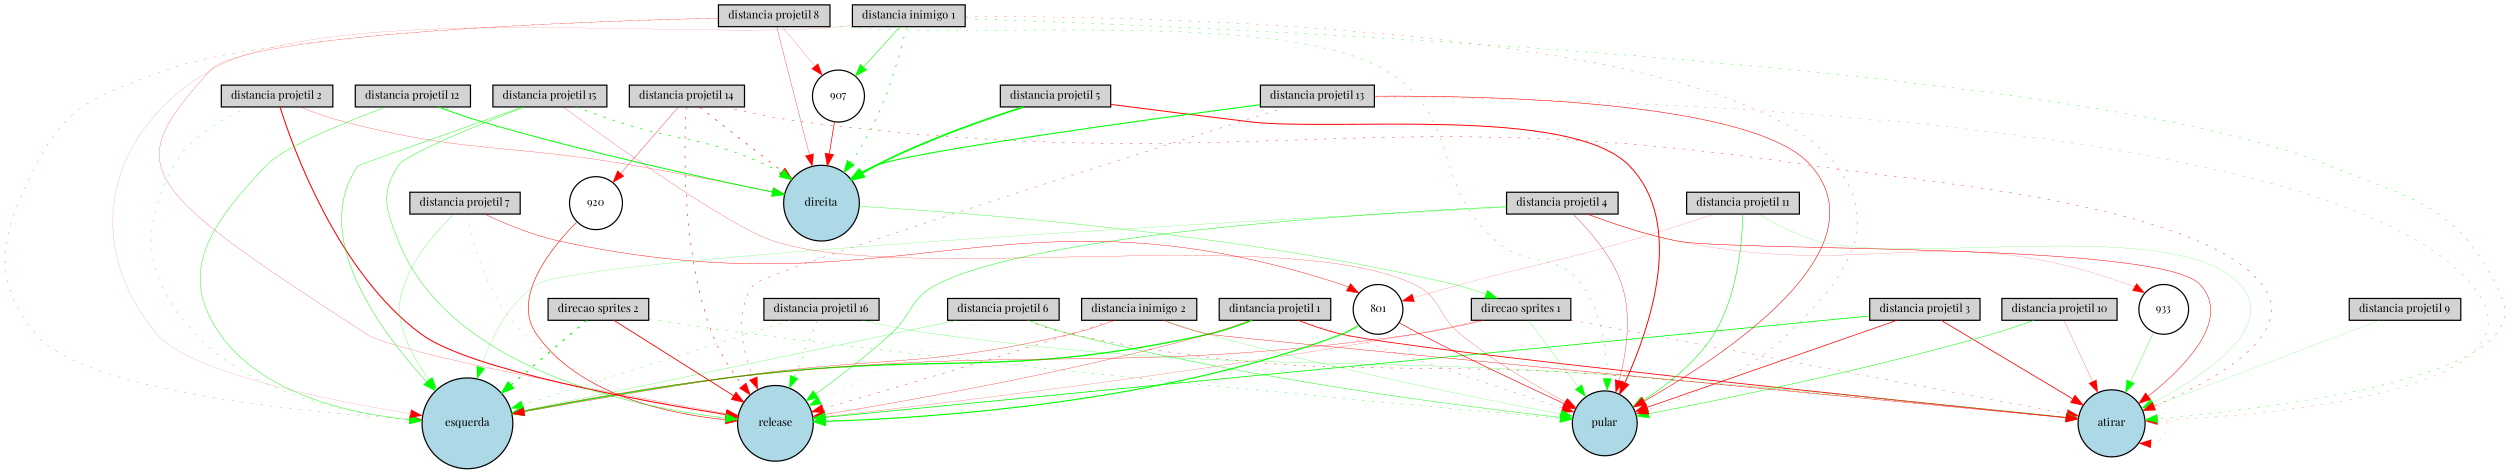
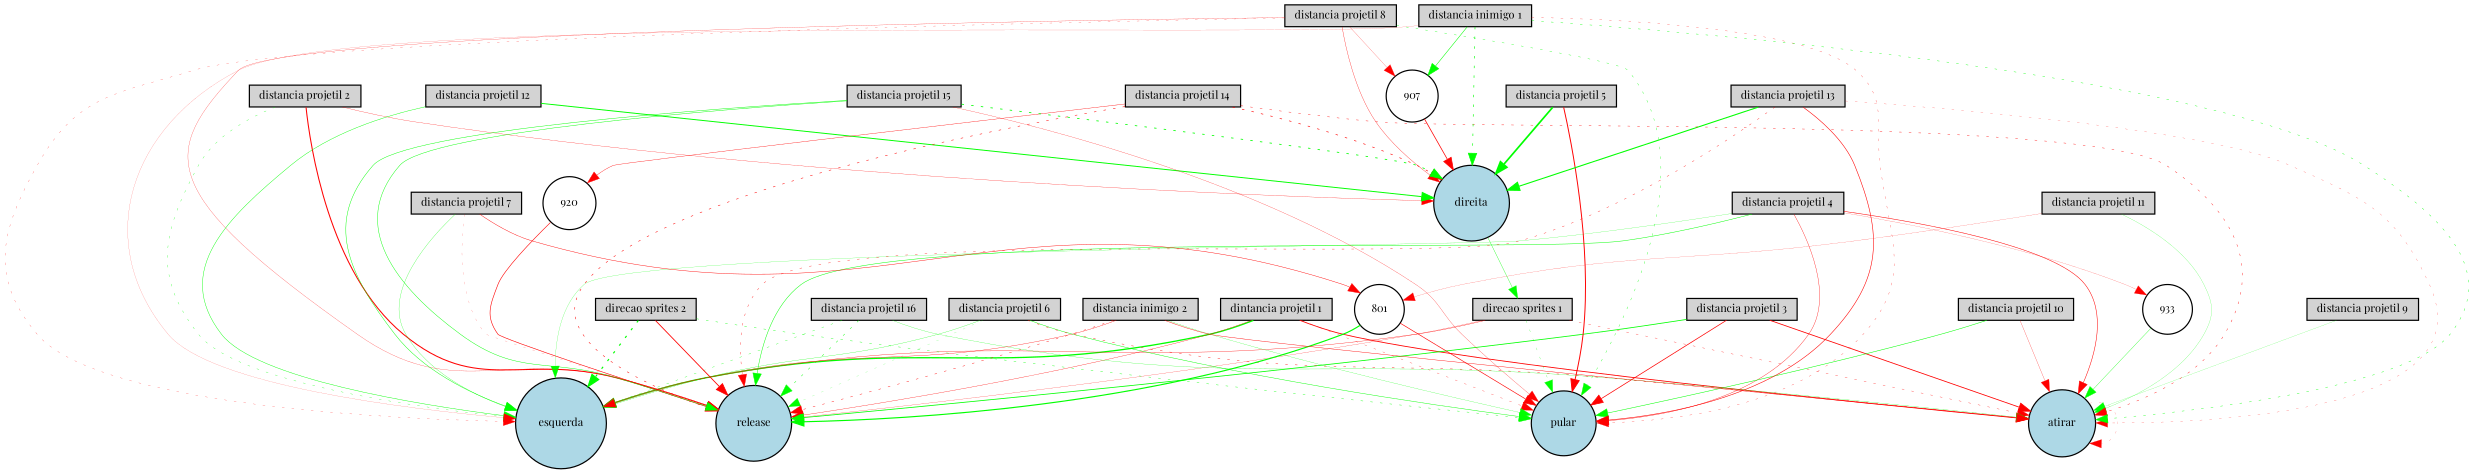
(1720, 322) -> none
(1555, 355) -> (1537, 351)
